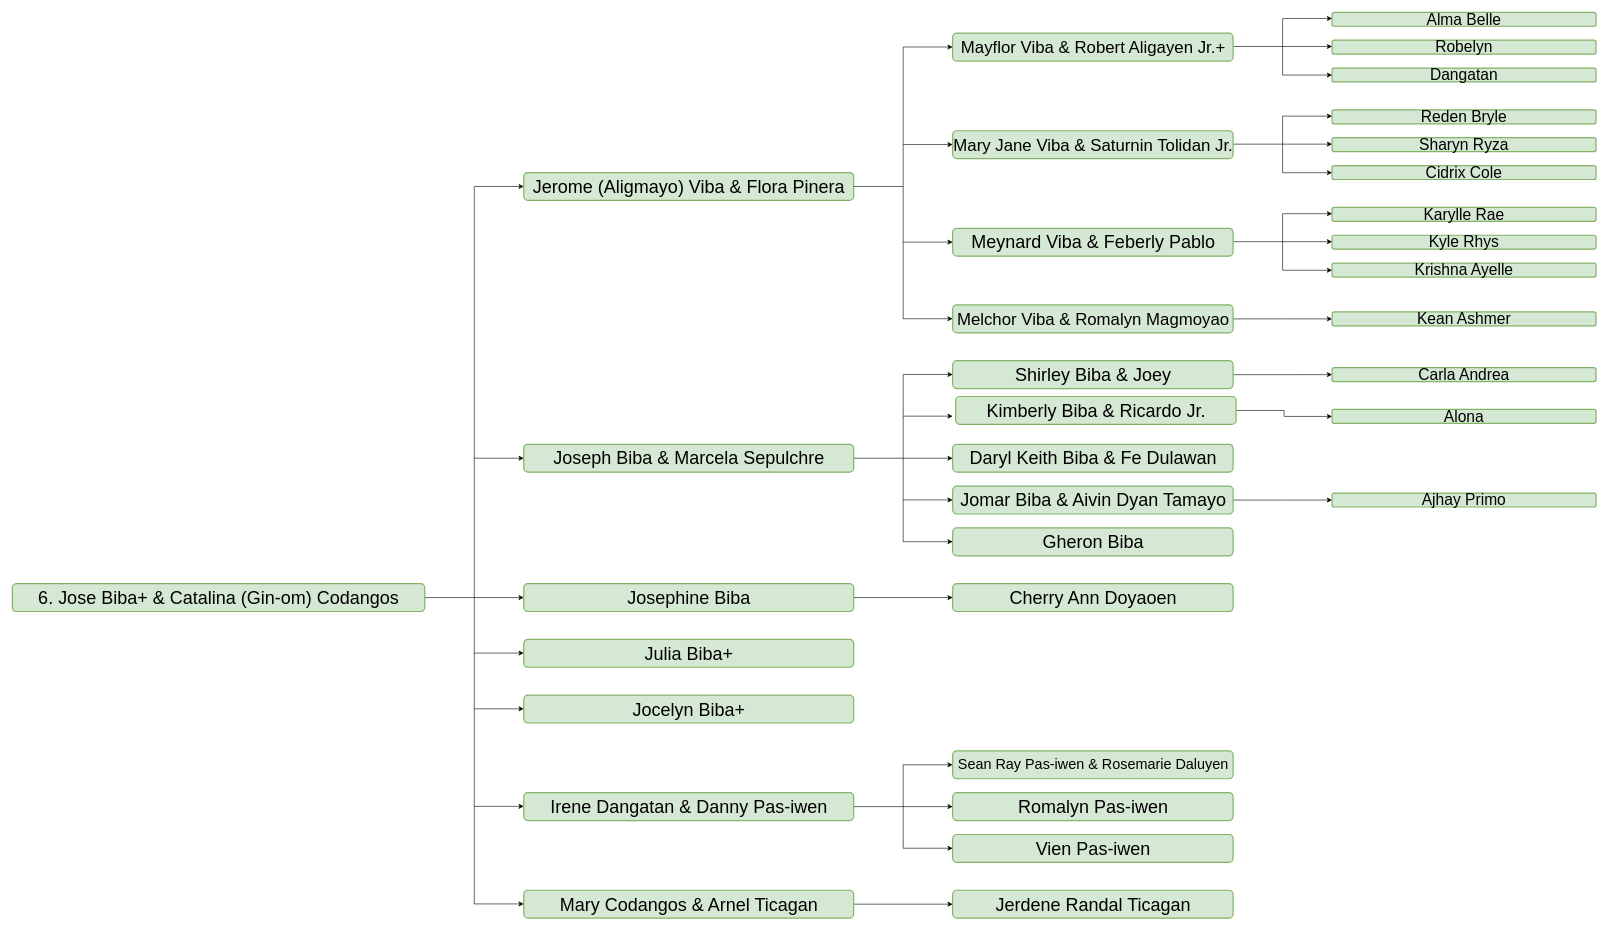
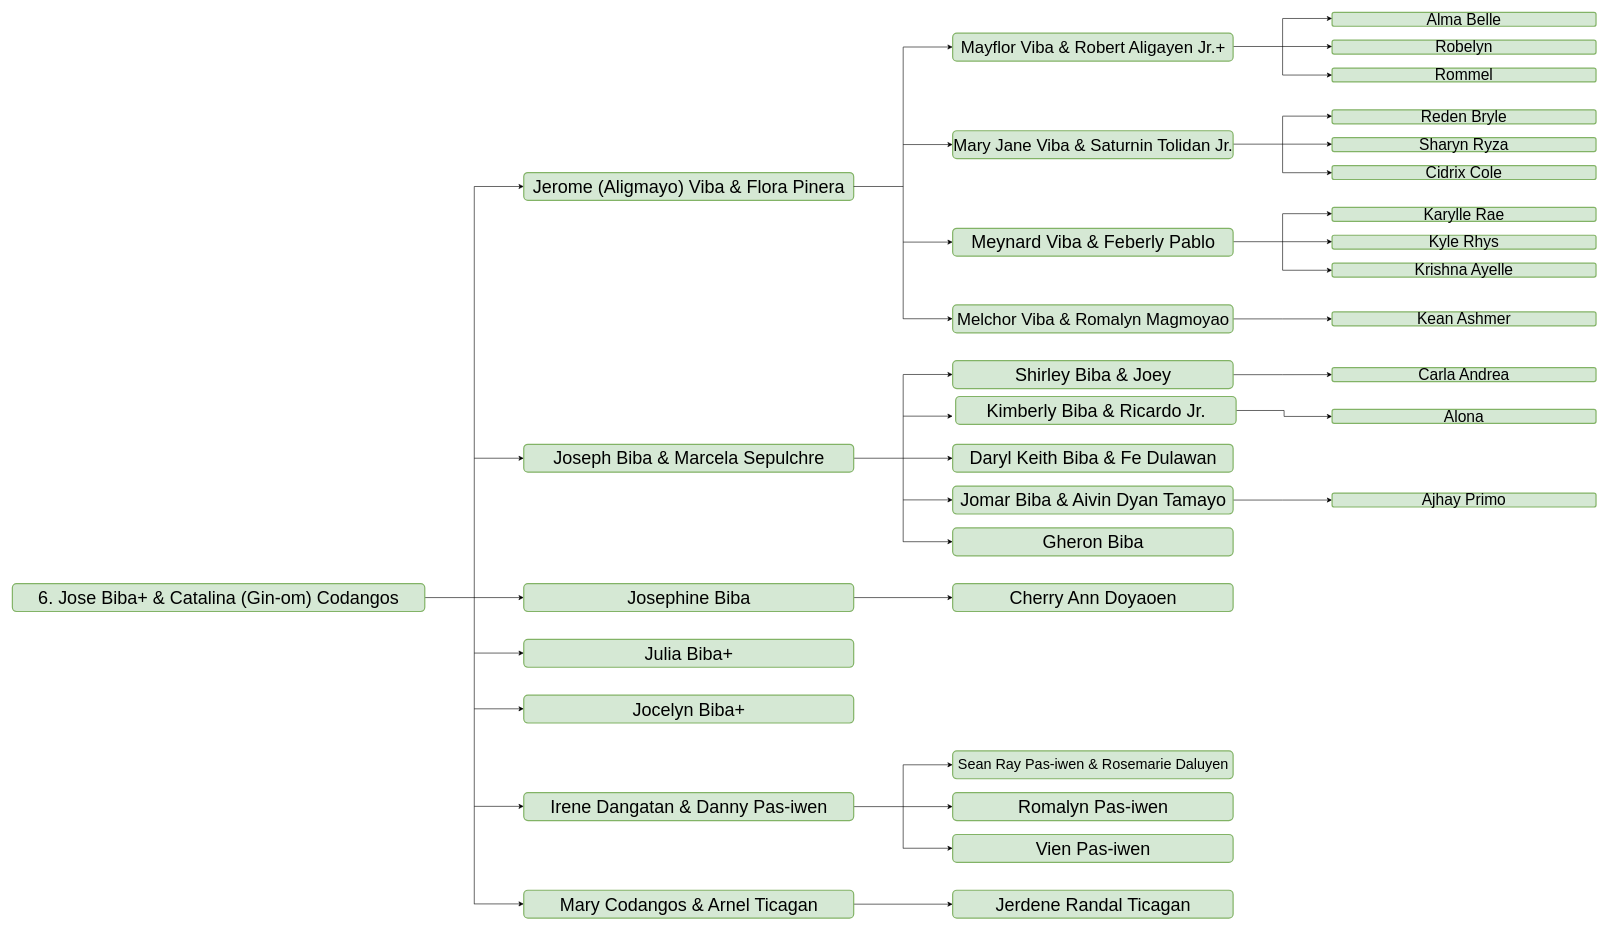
(1464, 75) -> (1464, 75)
